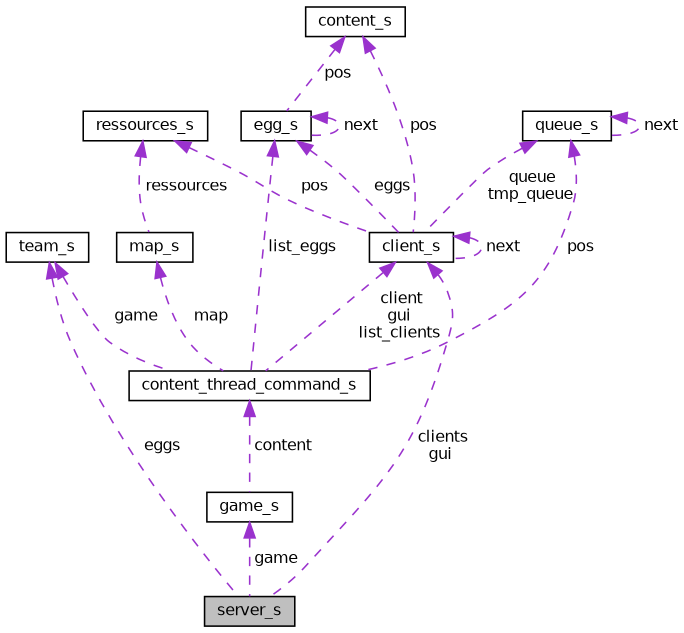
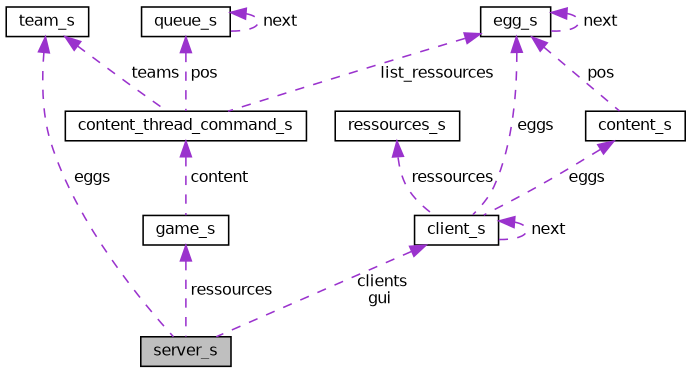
(311, 80) -> (582, 79)
(422, 126) -> (585, 178)
(470, 186) -> none
(313, 187) -> (450, 178)
(155, 247) -> none
(300, 247) -> (435, 74)
(134, 317) -> (153, 74)
(324, 322) -> none
(274, 559) -> (229, 291)
